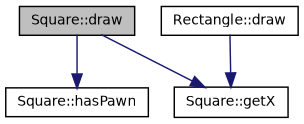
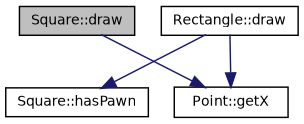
(77, 54) -> (165, 56)
(231, 102) -> (231, 102)
